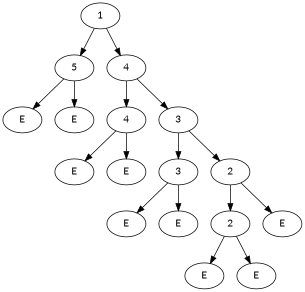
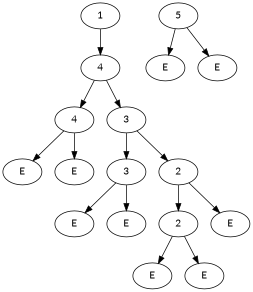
(89, 39) -> none
